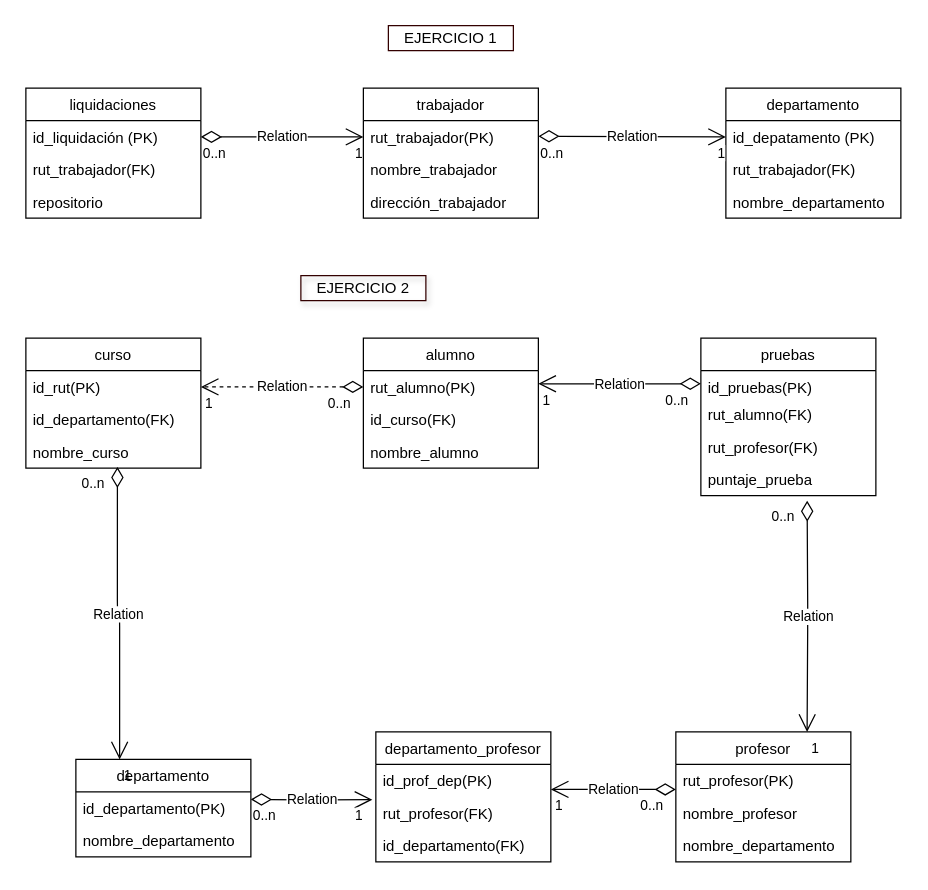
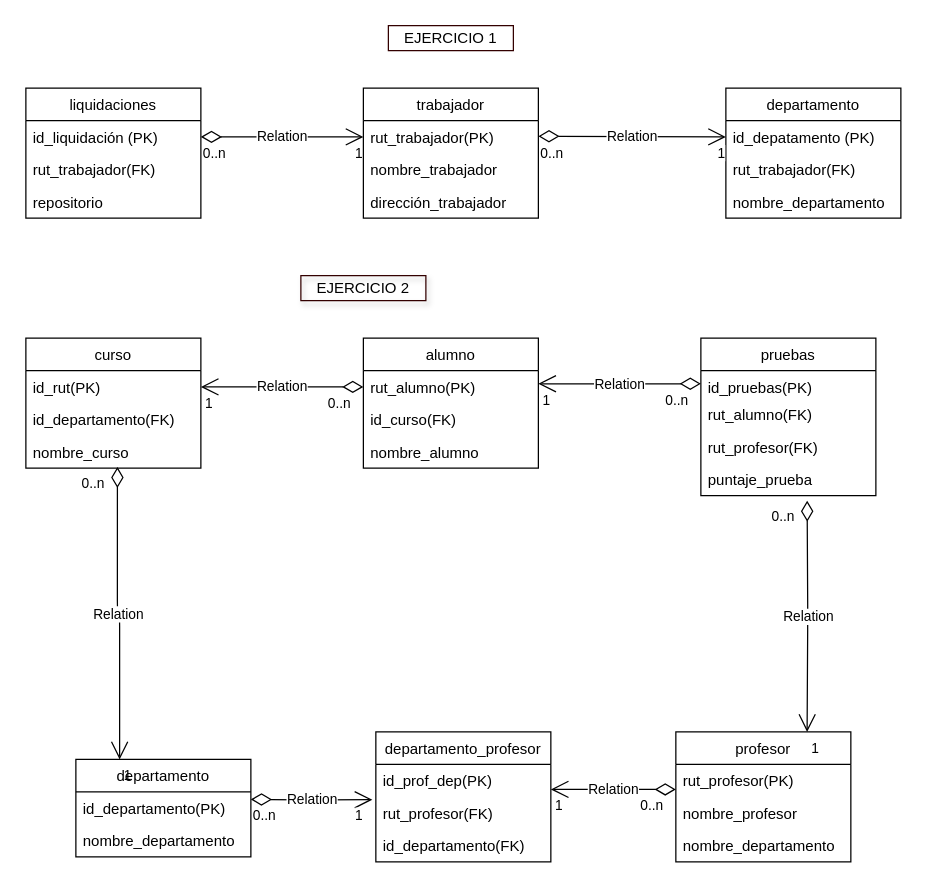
(232, 387) -> (232, 387)
